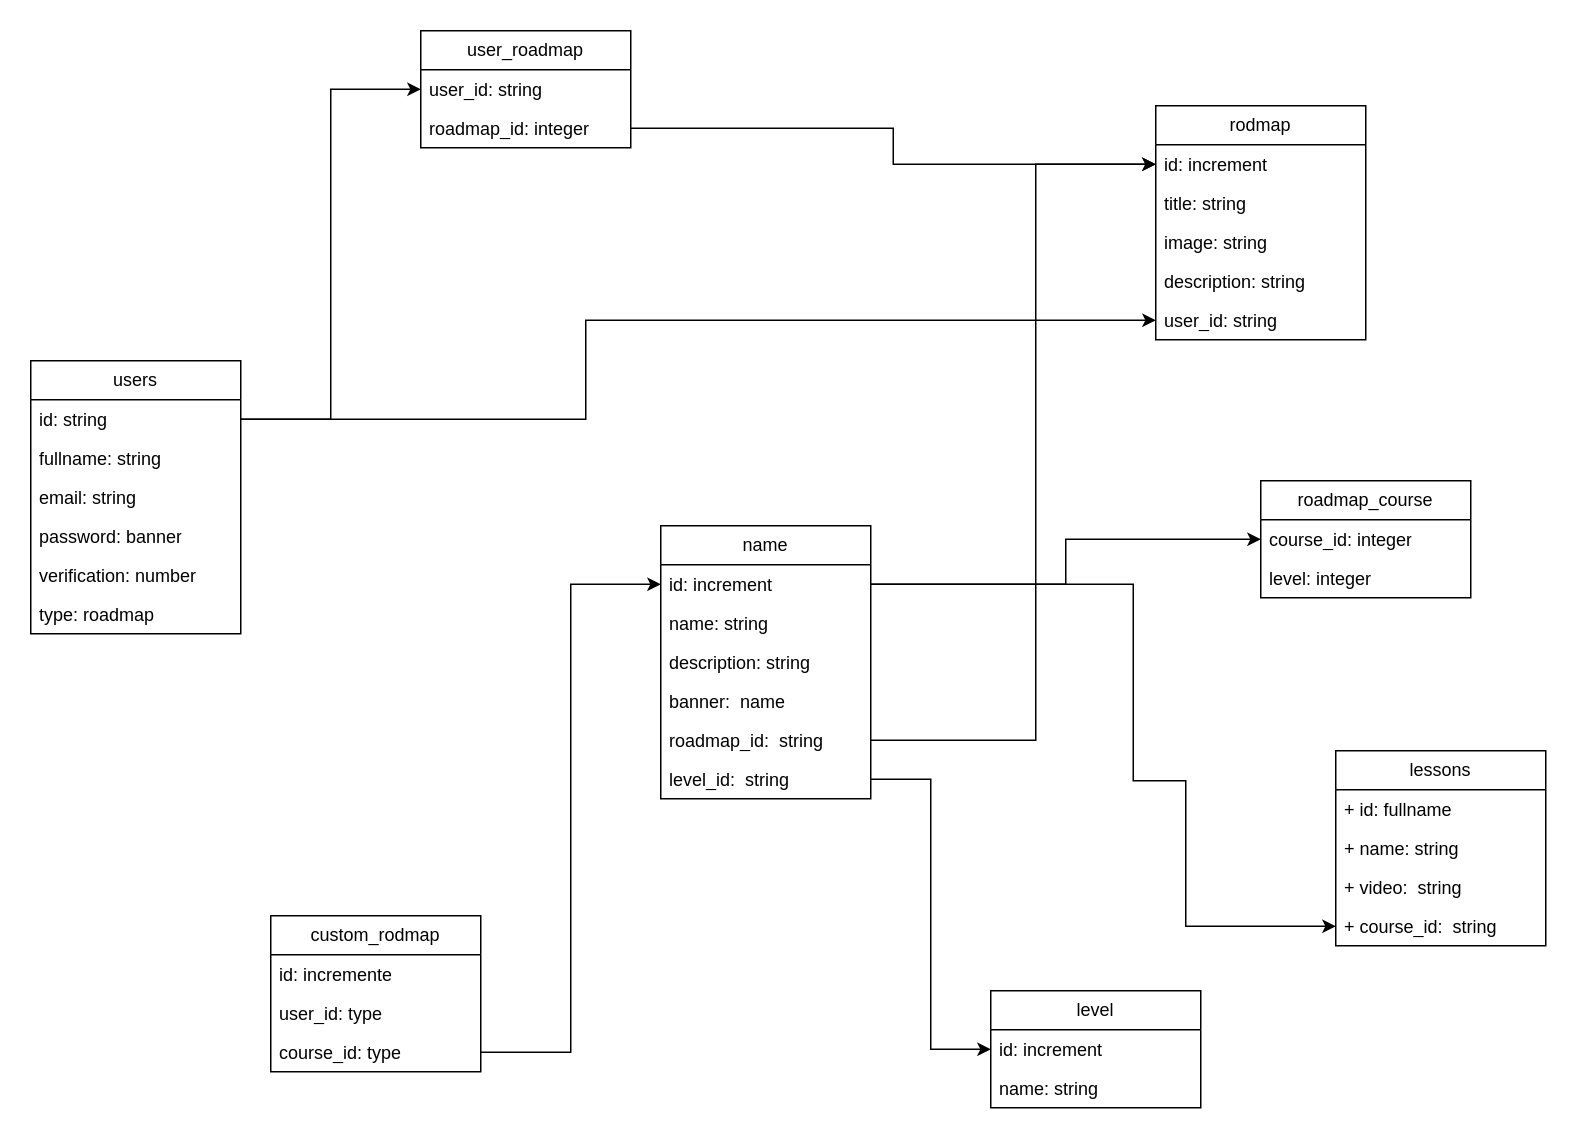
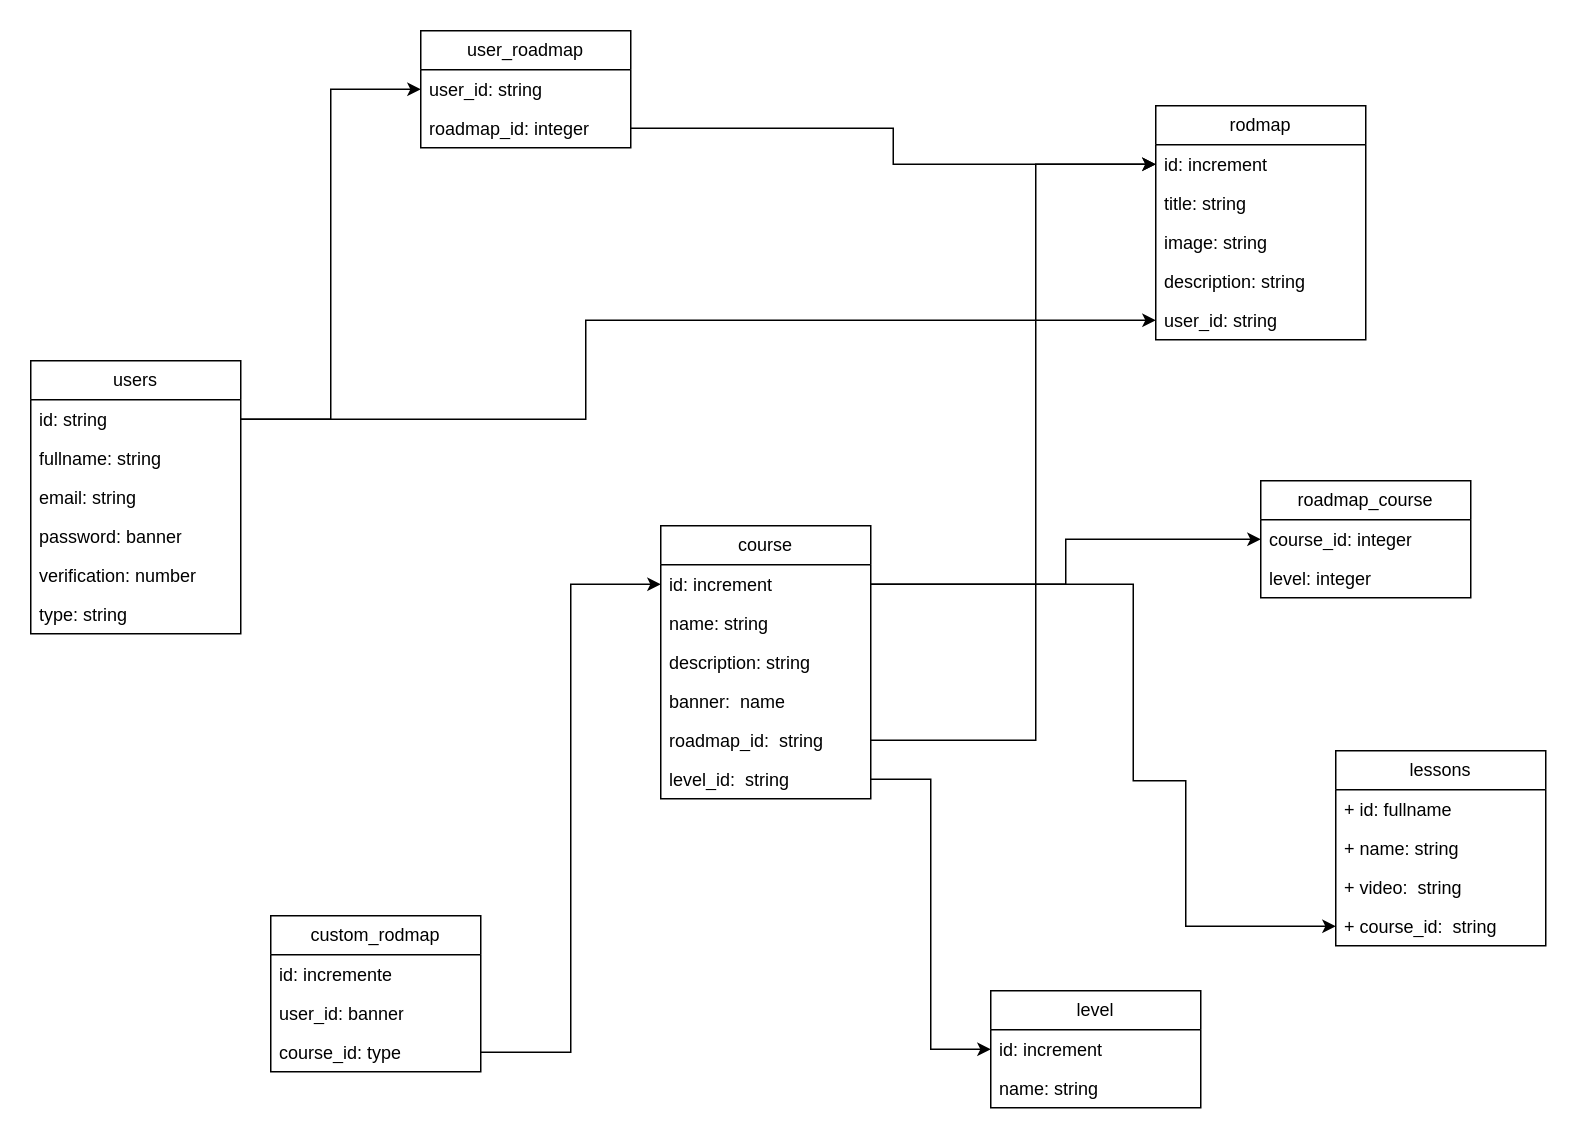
(766, 545) -> (766, 545)
(101, 616) -> (93, 616)
(338, 1015) -> (348, 1015)
